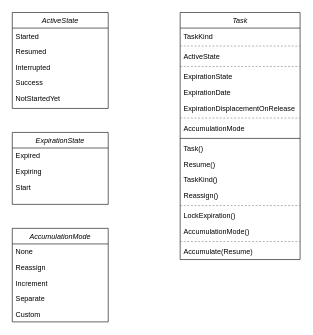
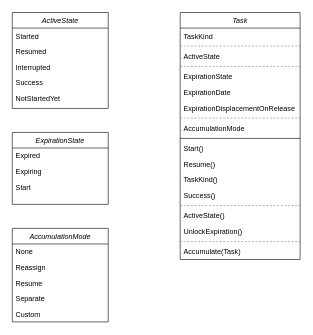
(196, 149) -> (198, 149)
(203, 196) -> (202, 196)
(214, 216) -> (209, 216)
(218, 232) -> (217, 232)
(219, 252) -> (215, 252)
(34, 283) -> (28, 283)
